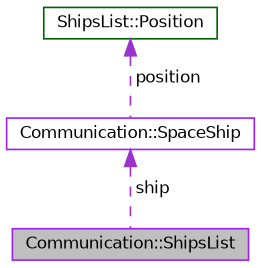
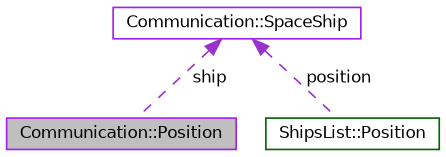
(130, 87) -> (301, 84)
(130, 244) -> (121, 134)
